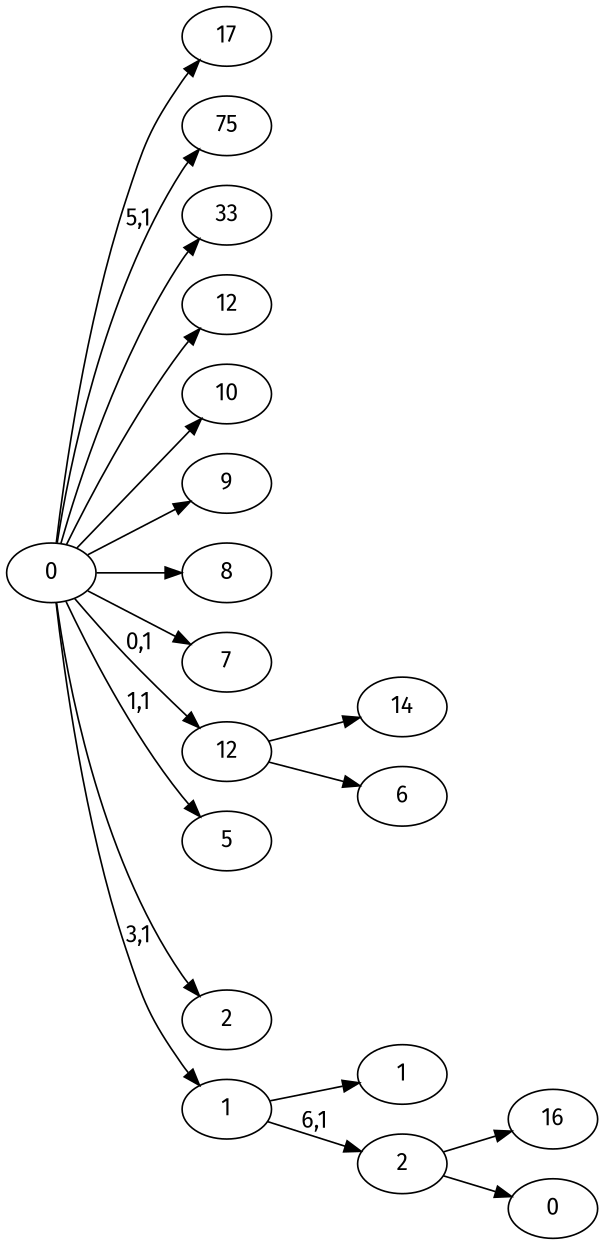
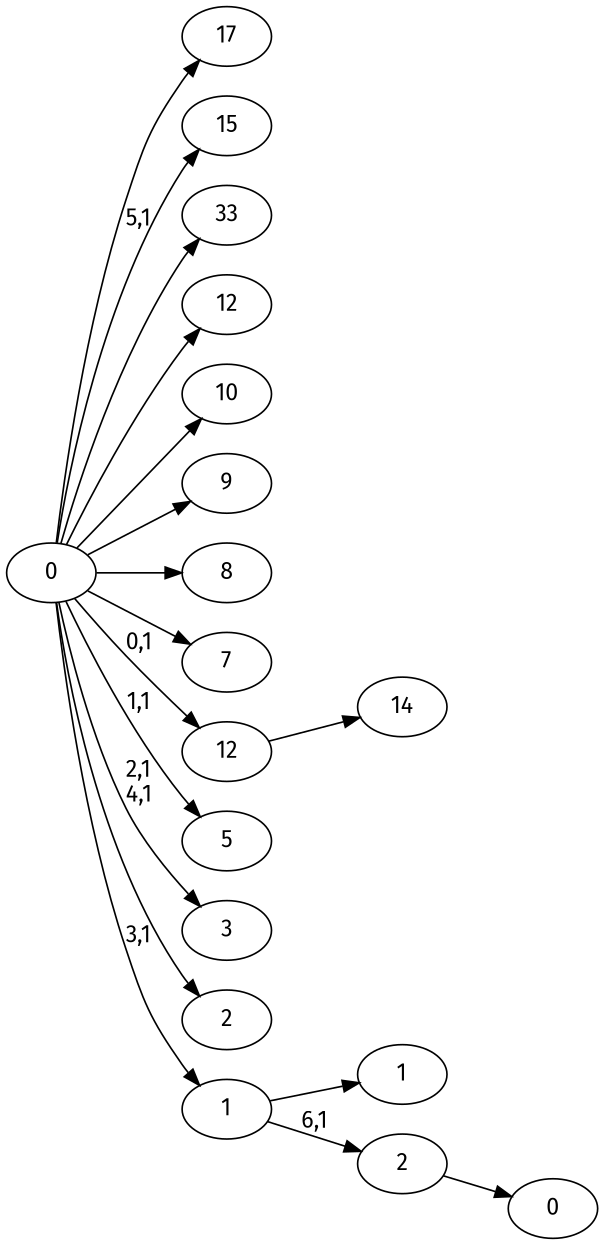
(227, 126) -> (227, 126)
(402, 796) -> none
none -> (227, 930)
(553, 1119) -> none
